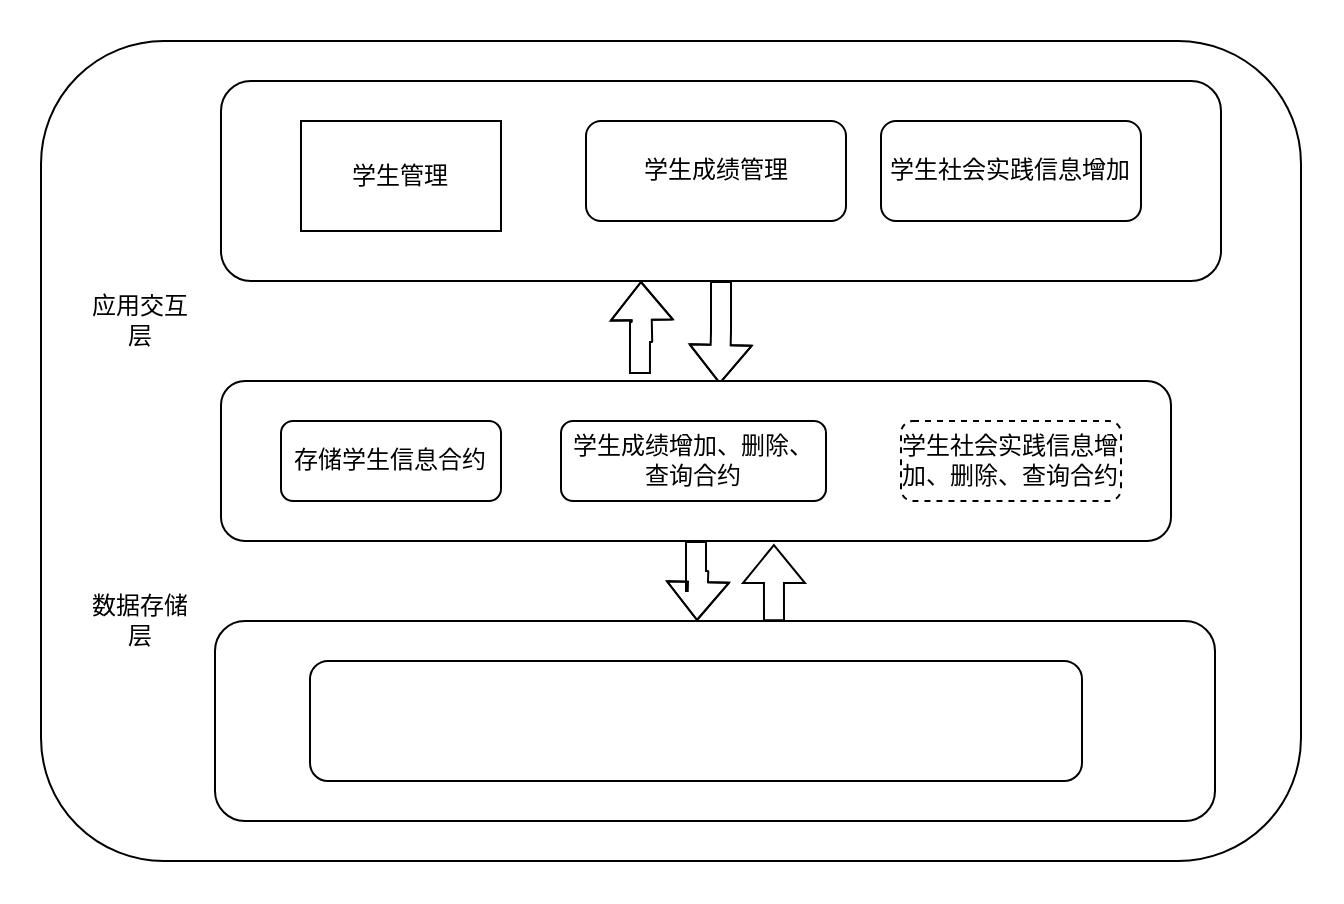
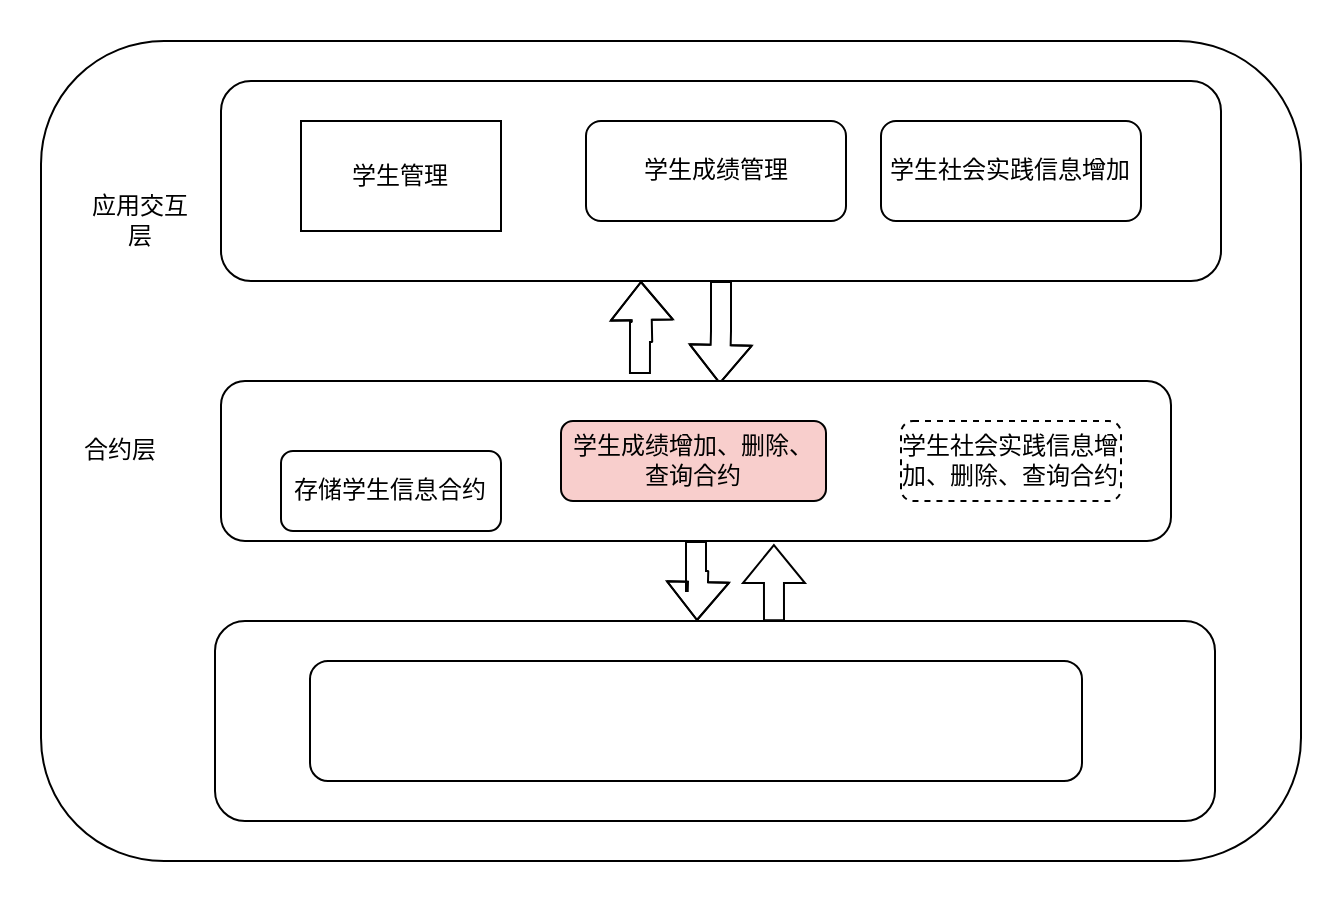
(141, 321) -> (141, 221)
none -> (121, 451)
(391, 461) -> (391, 491)
(694, 461) -> (694, 461)
(141, 621) -> none
